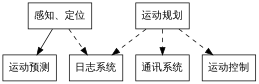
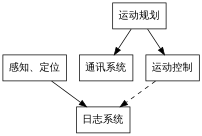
(162, 38) -> (125, 39)
(76, 39) -> (66, 92)
(132, 40) -> (141, 92)
(193, 40) -> (154, 39)
(30, 68) -> none
